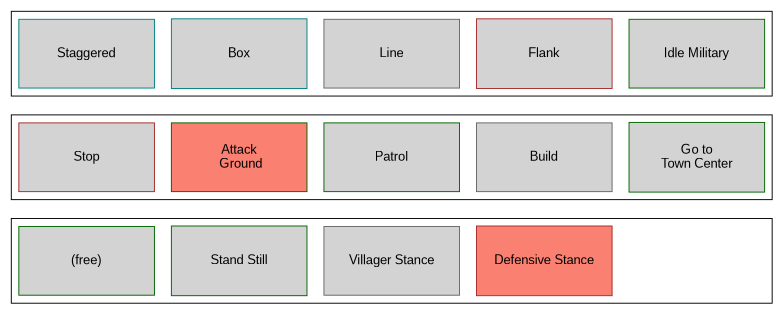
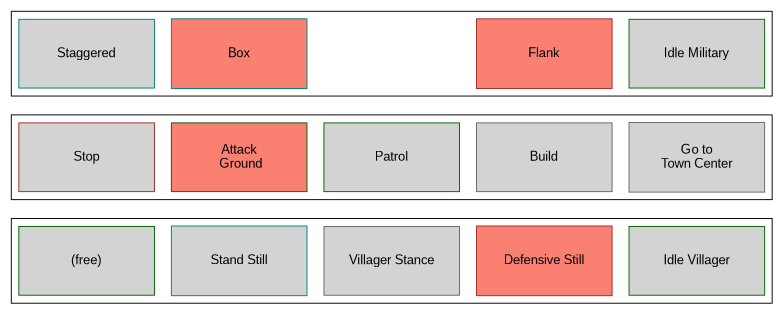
(239, 54) -> (239, 54)
(392, 54) -> none
(544, 54) -> (544, 54)
(697, 157) -> (697, 157)
(239, 261) -> (239, 261)
(544, 261) -> (544, 261)
none -> (697, 261)
